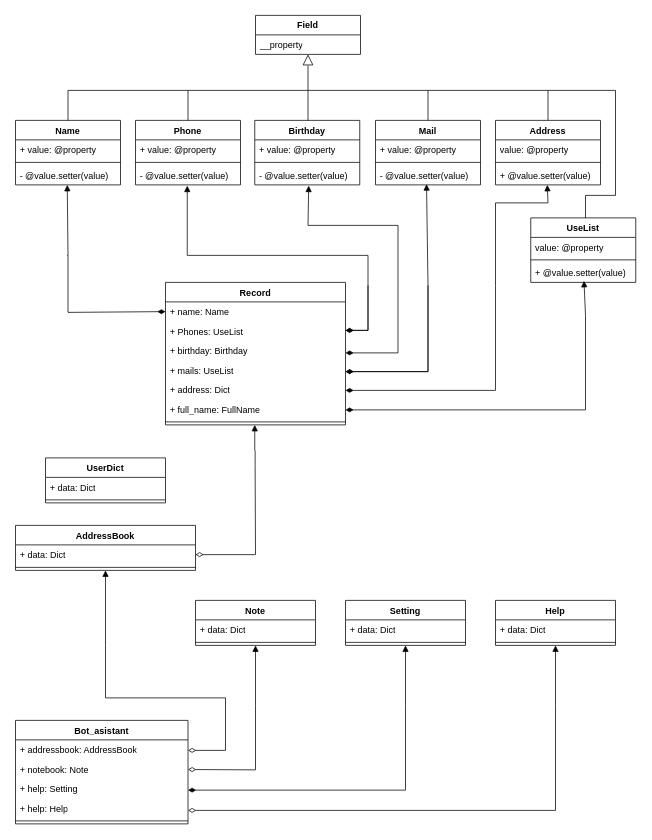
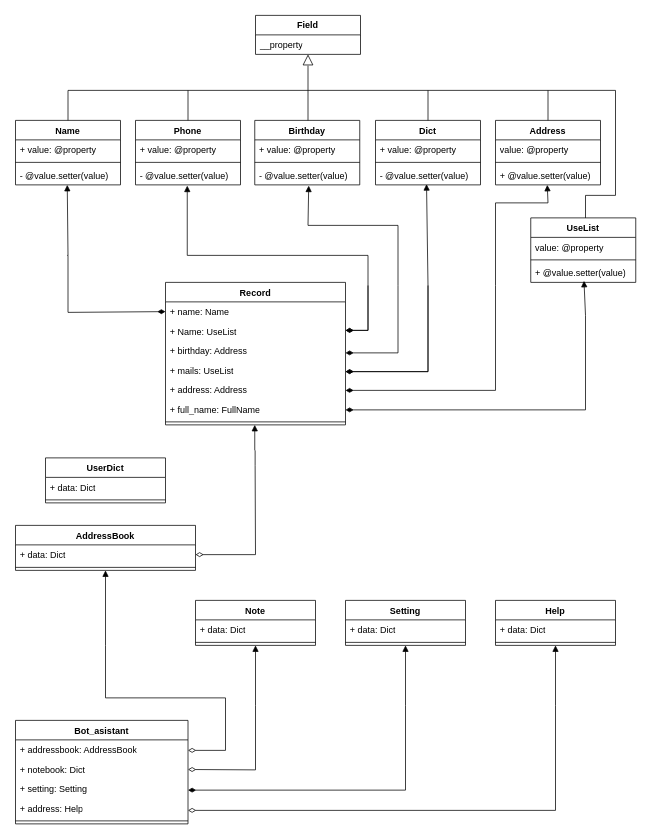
(428, 131) -> (428, 131)
(208, 332) -> (203, 332)
(214, 352) -> (213, 352)
(203, 391) -> (212, 391)
(57, 770) -> (56, 770)
(52, 790) -> (59, 790)
(44, 809) -> (53, 809)
